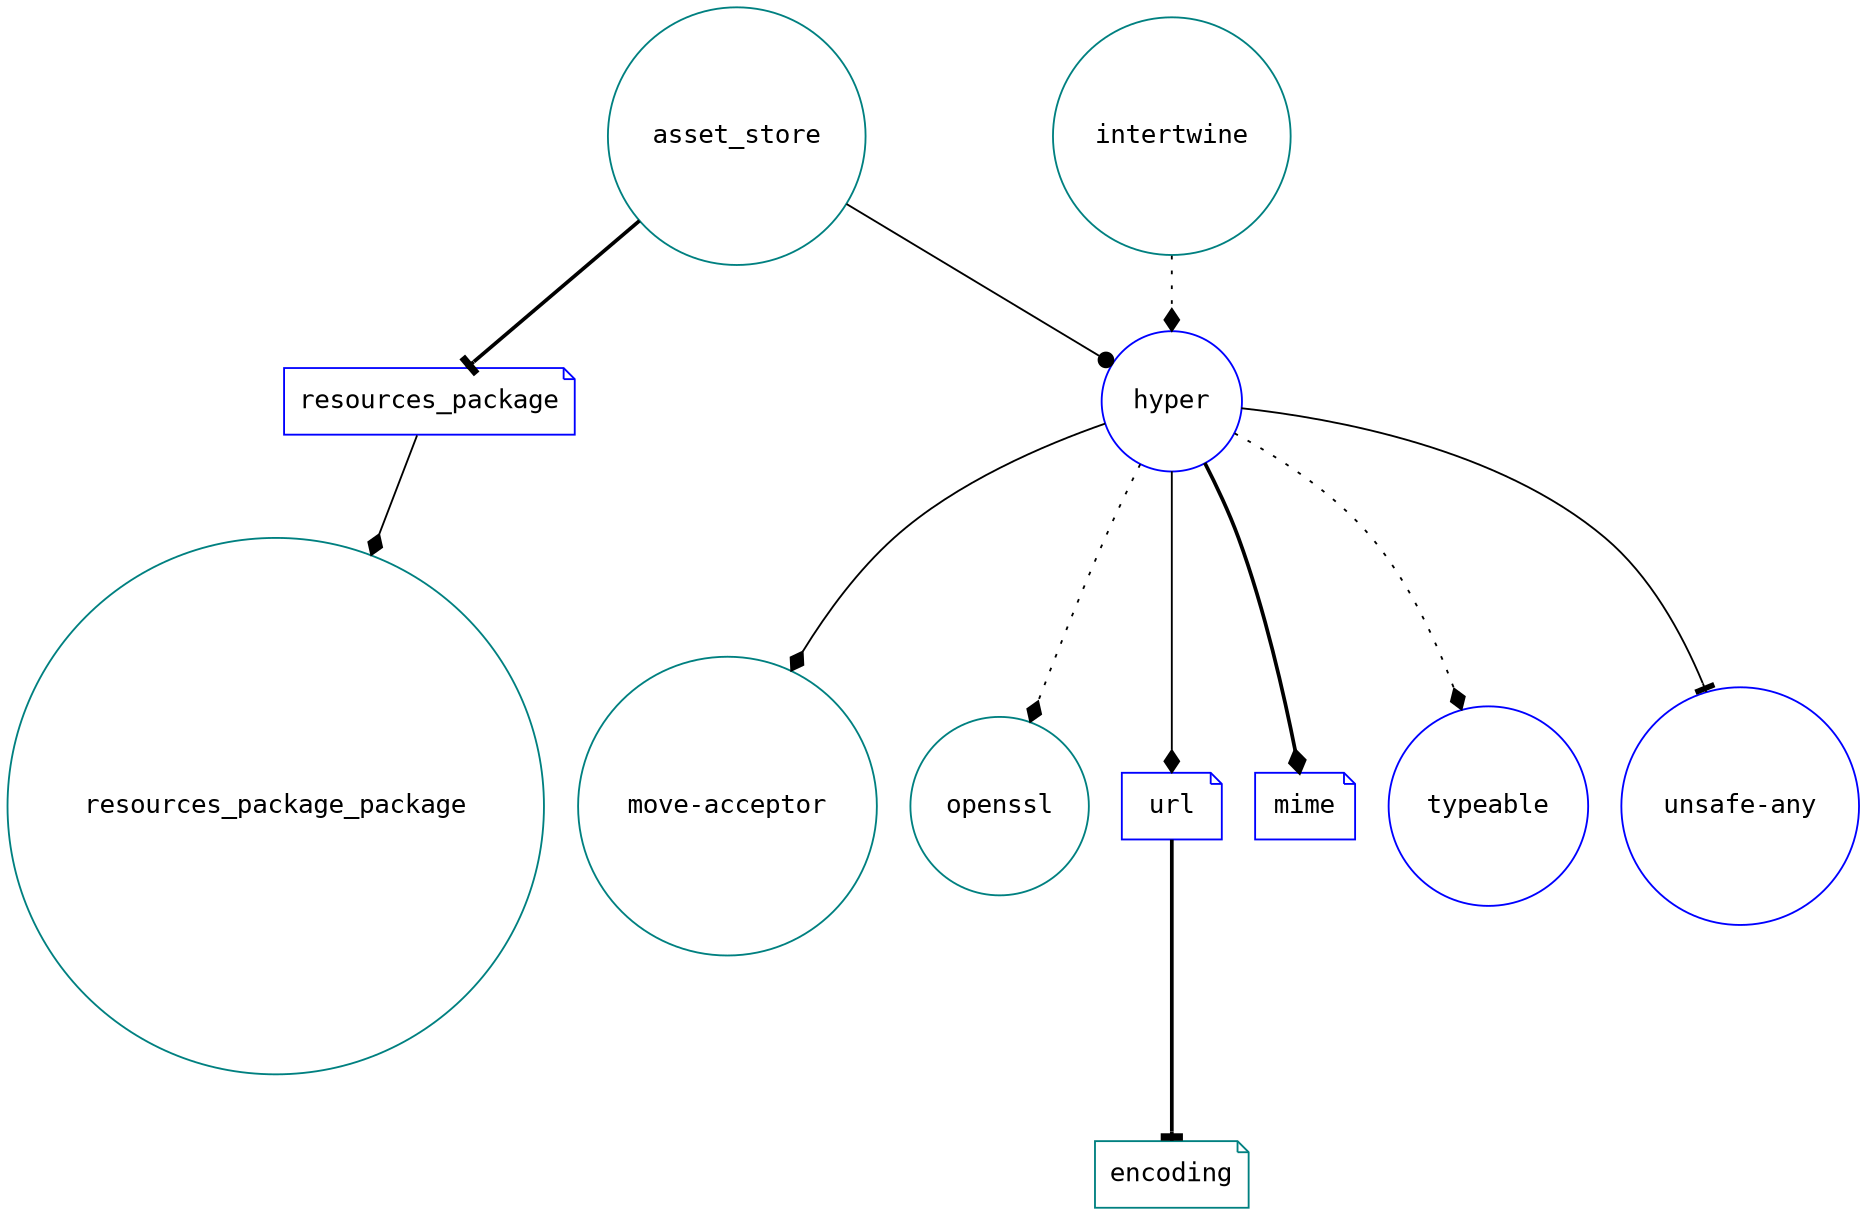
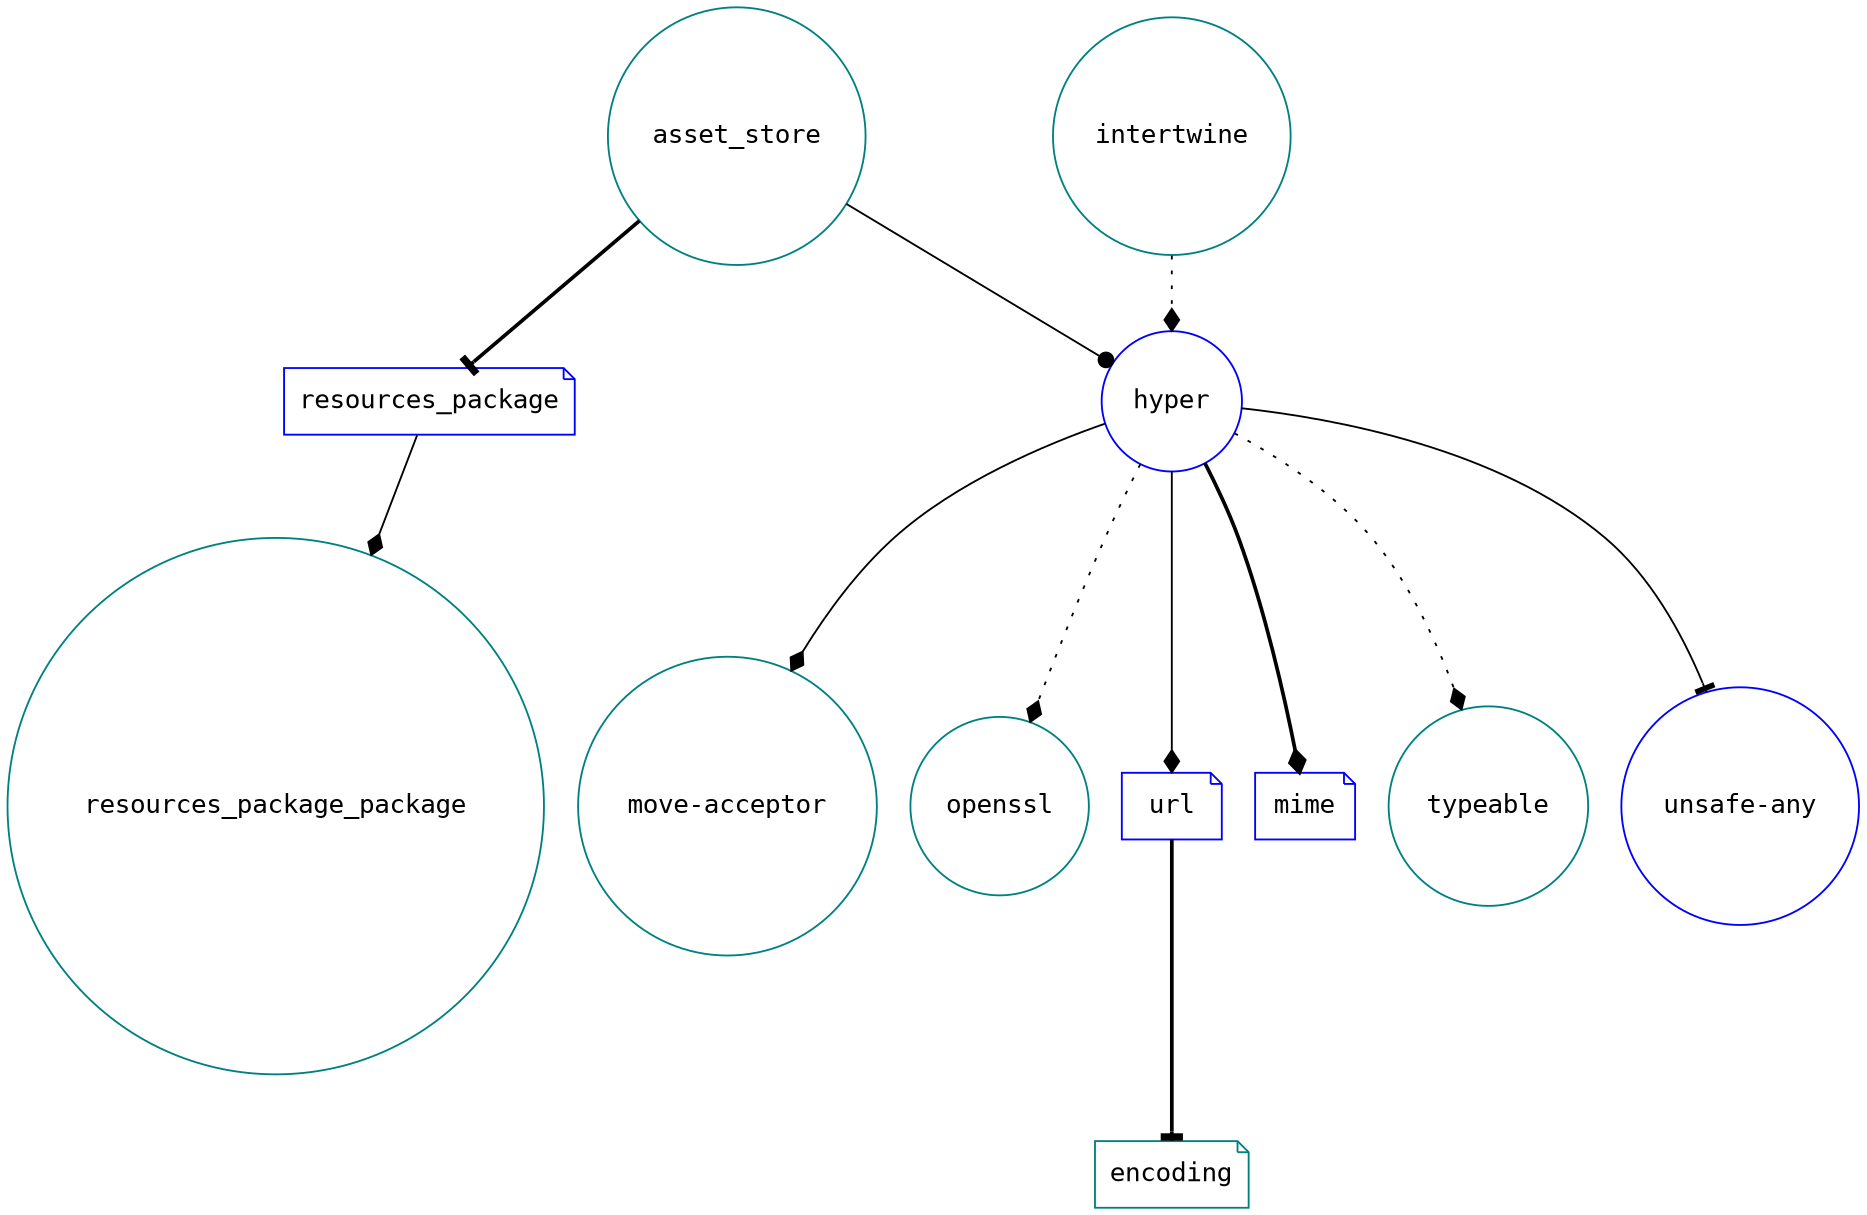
(1488, 806) -> (1488, 806)
